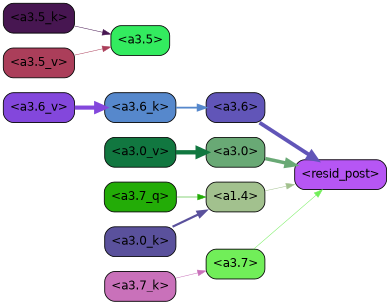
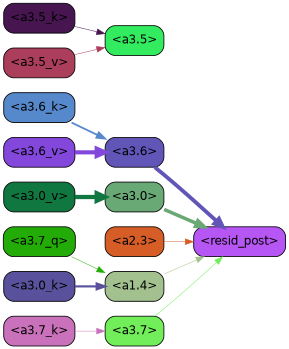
(85, 108) -> (86, 152)
none -> (135, 242)
